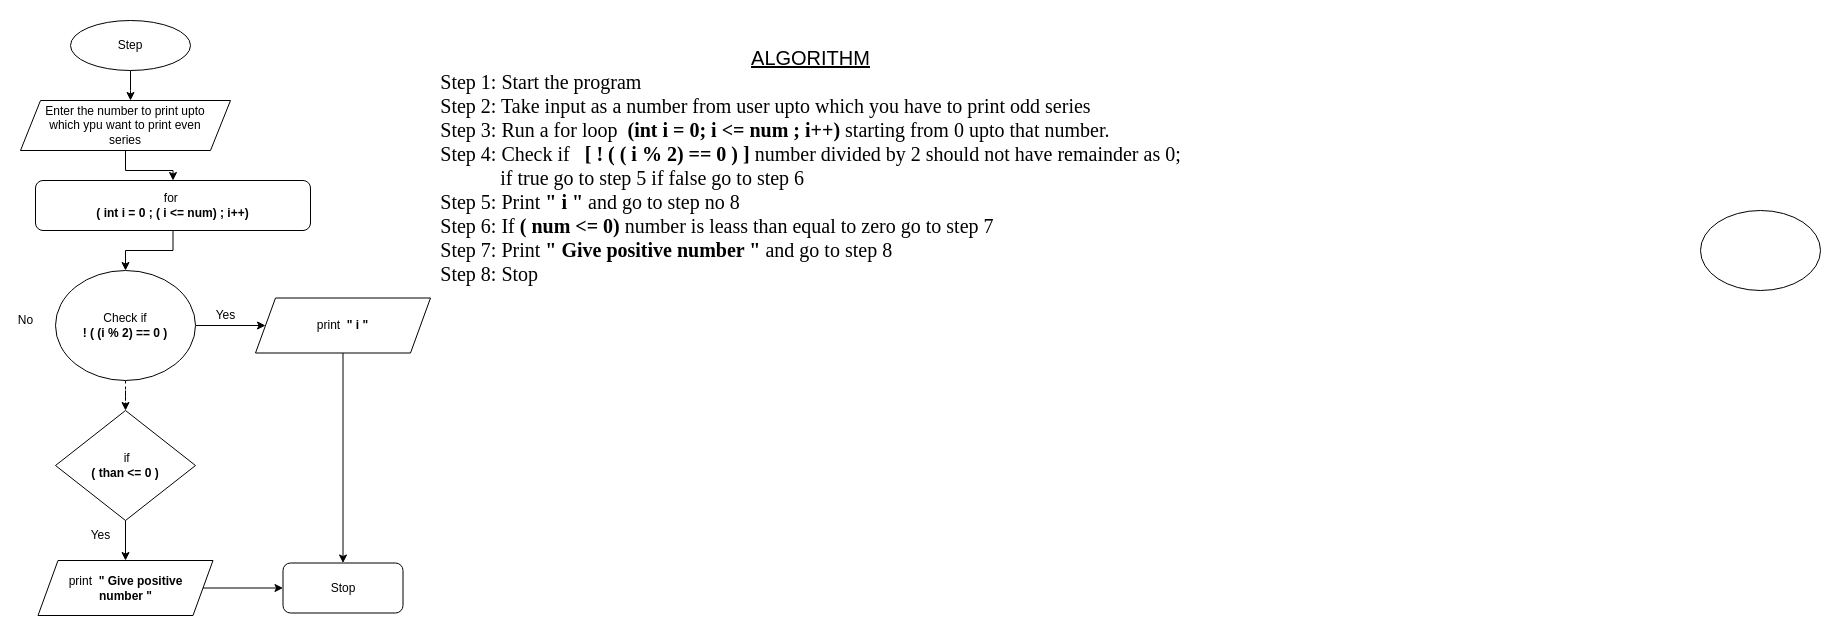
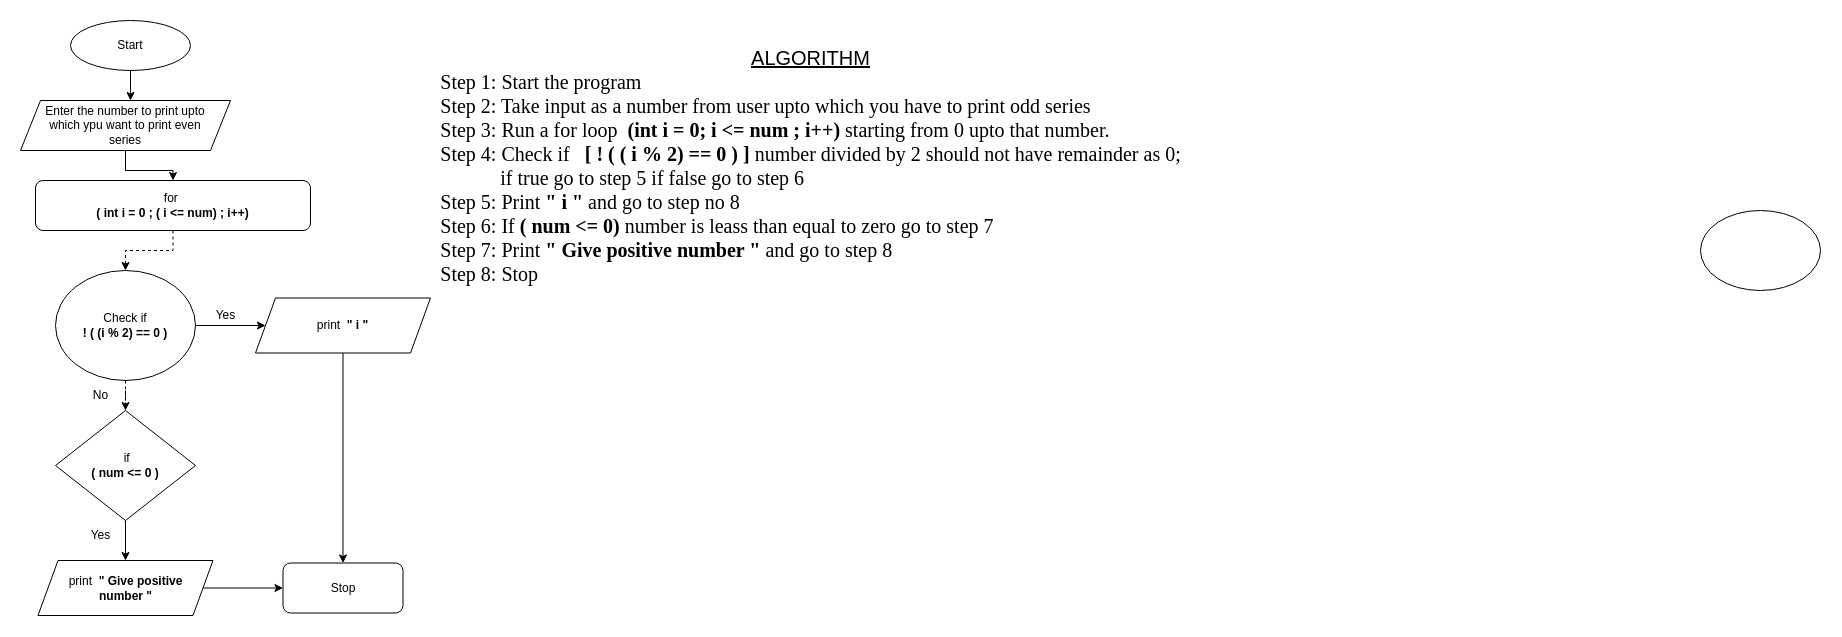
(131, 46) -> (131, 46)
(154, 251) -> (154, 251)
(26, 321) -> (101, 396)
(126, 466) -> (126, 466)
